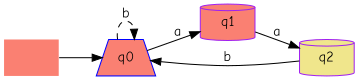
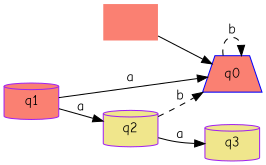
(169, 43) -> (128, 88)
(230, 66) -> (176, 108)
none -> (232, 143)
